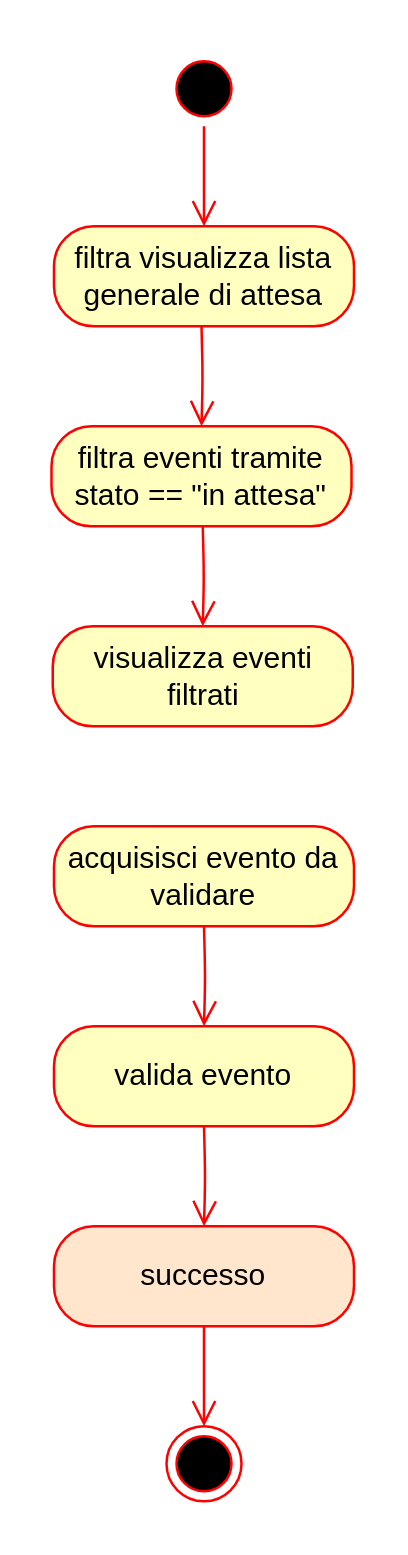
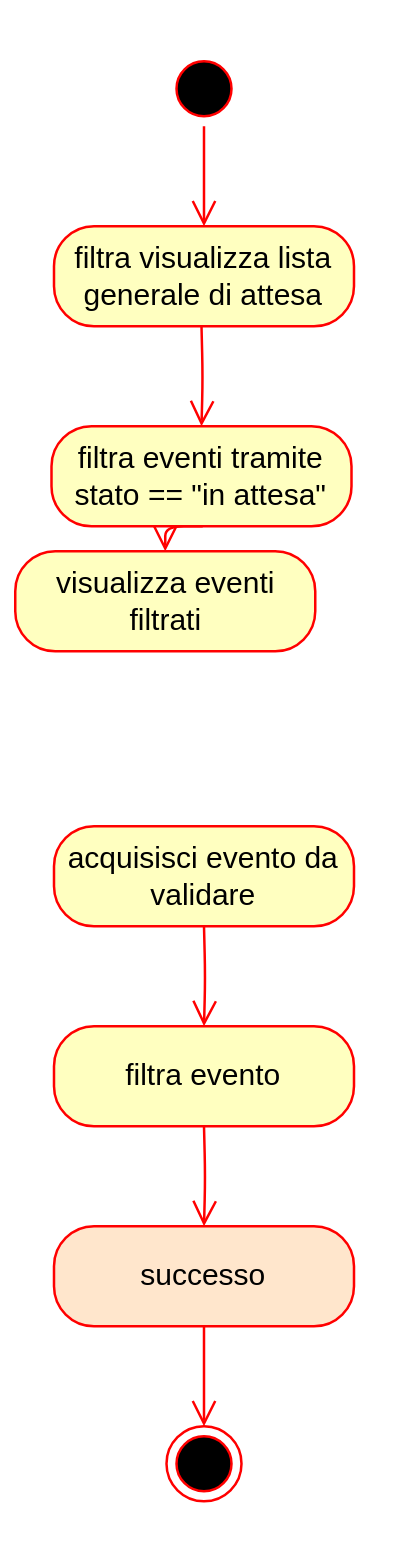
(203, 676) -> (165, 601)
(204, 1076) -> (204, 1076)
